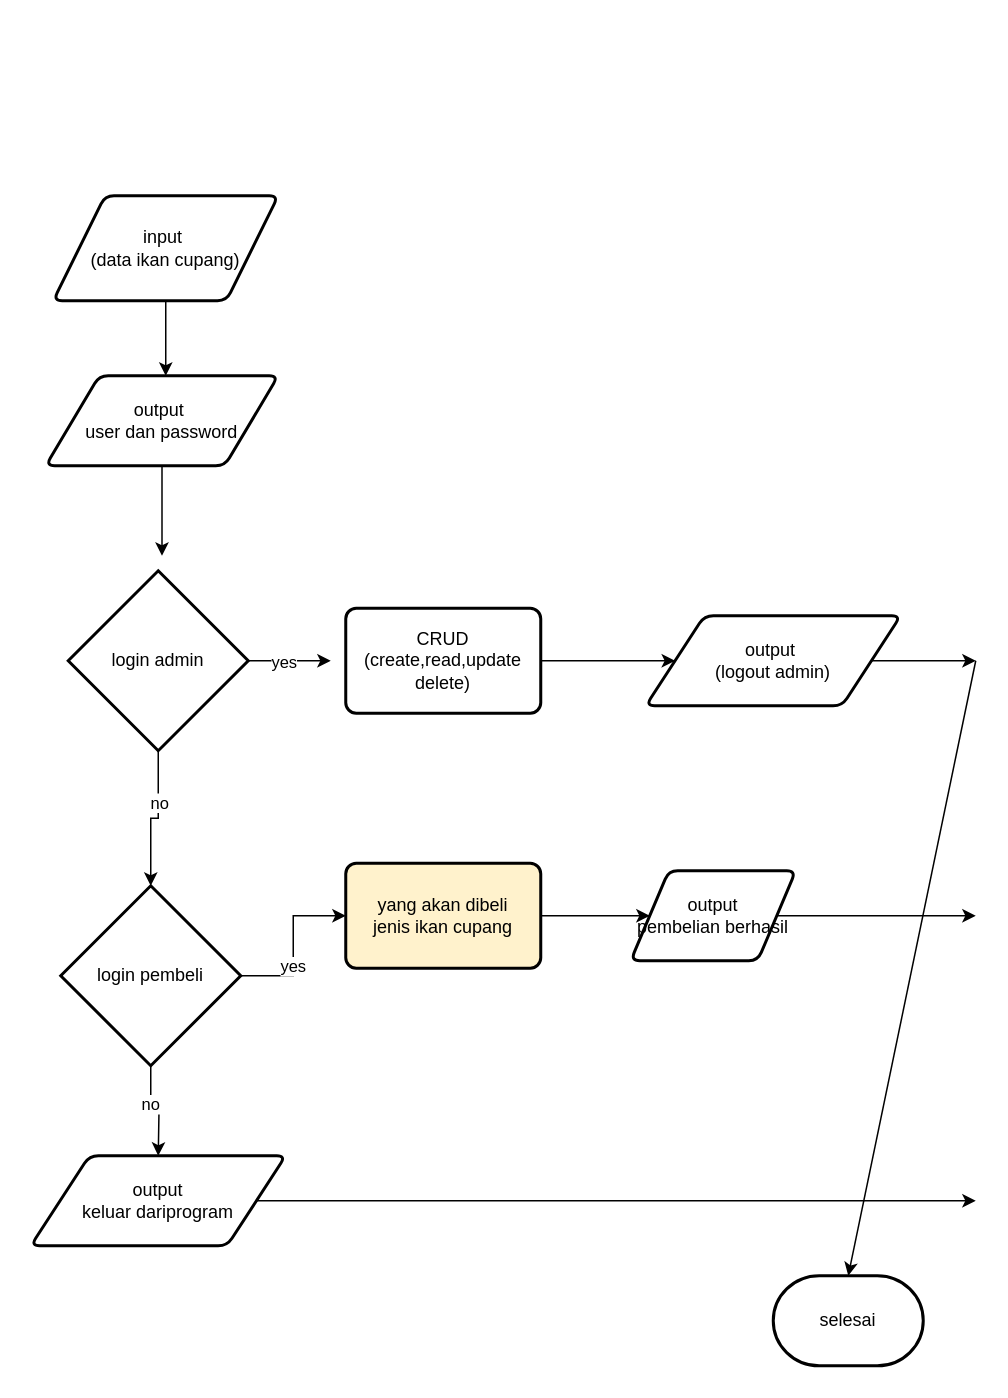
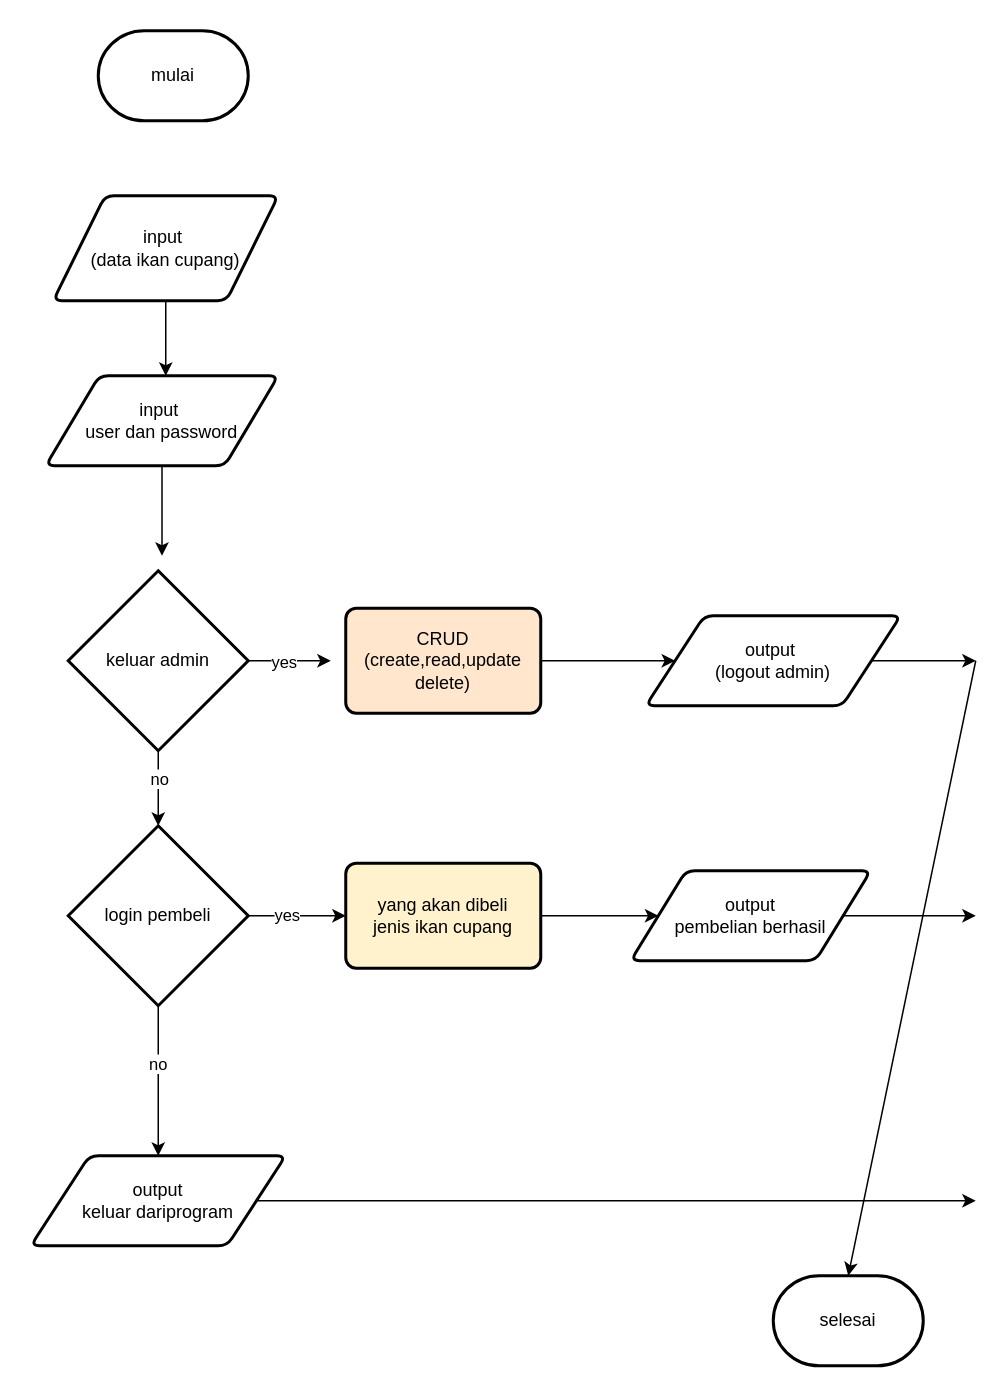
none -> (173, 76)
(162, 421) -> (162, 421)
(158, 661) -> (158, 661)
(443, 661) -> (443, 661)
(713, 916) -> (751, 916)
(151, 976) -> (158, 916)
